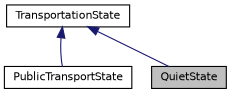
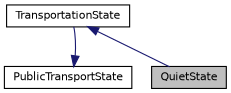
(61, 52) -> (75, 41)
